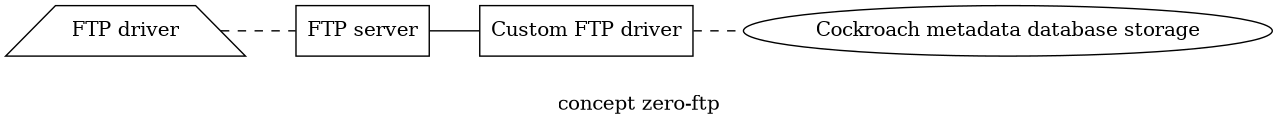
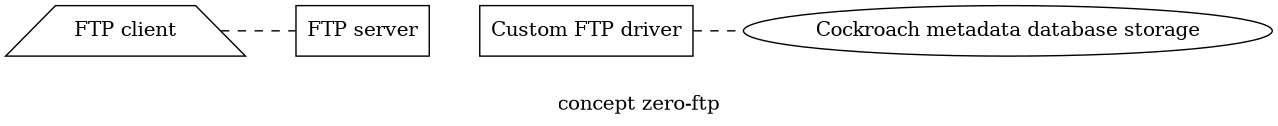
(126, 31) -> (126, 31)
(455, 31) -> none
